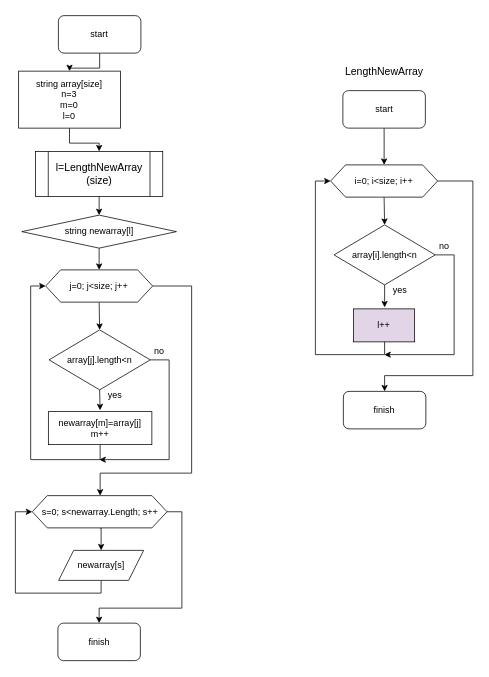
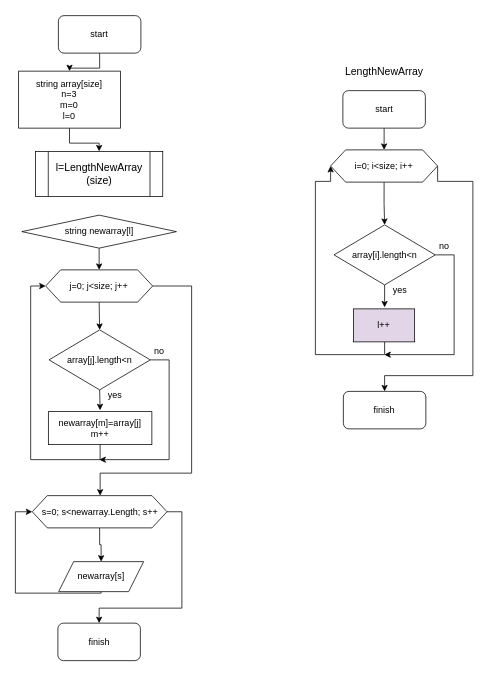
(384, 181) -> (384, 166)
(99, 208) -> none
(101, 565) -> (101, 576)
